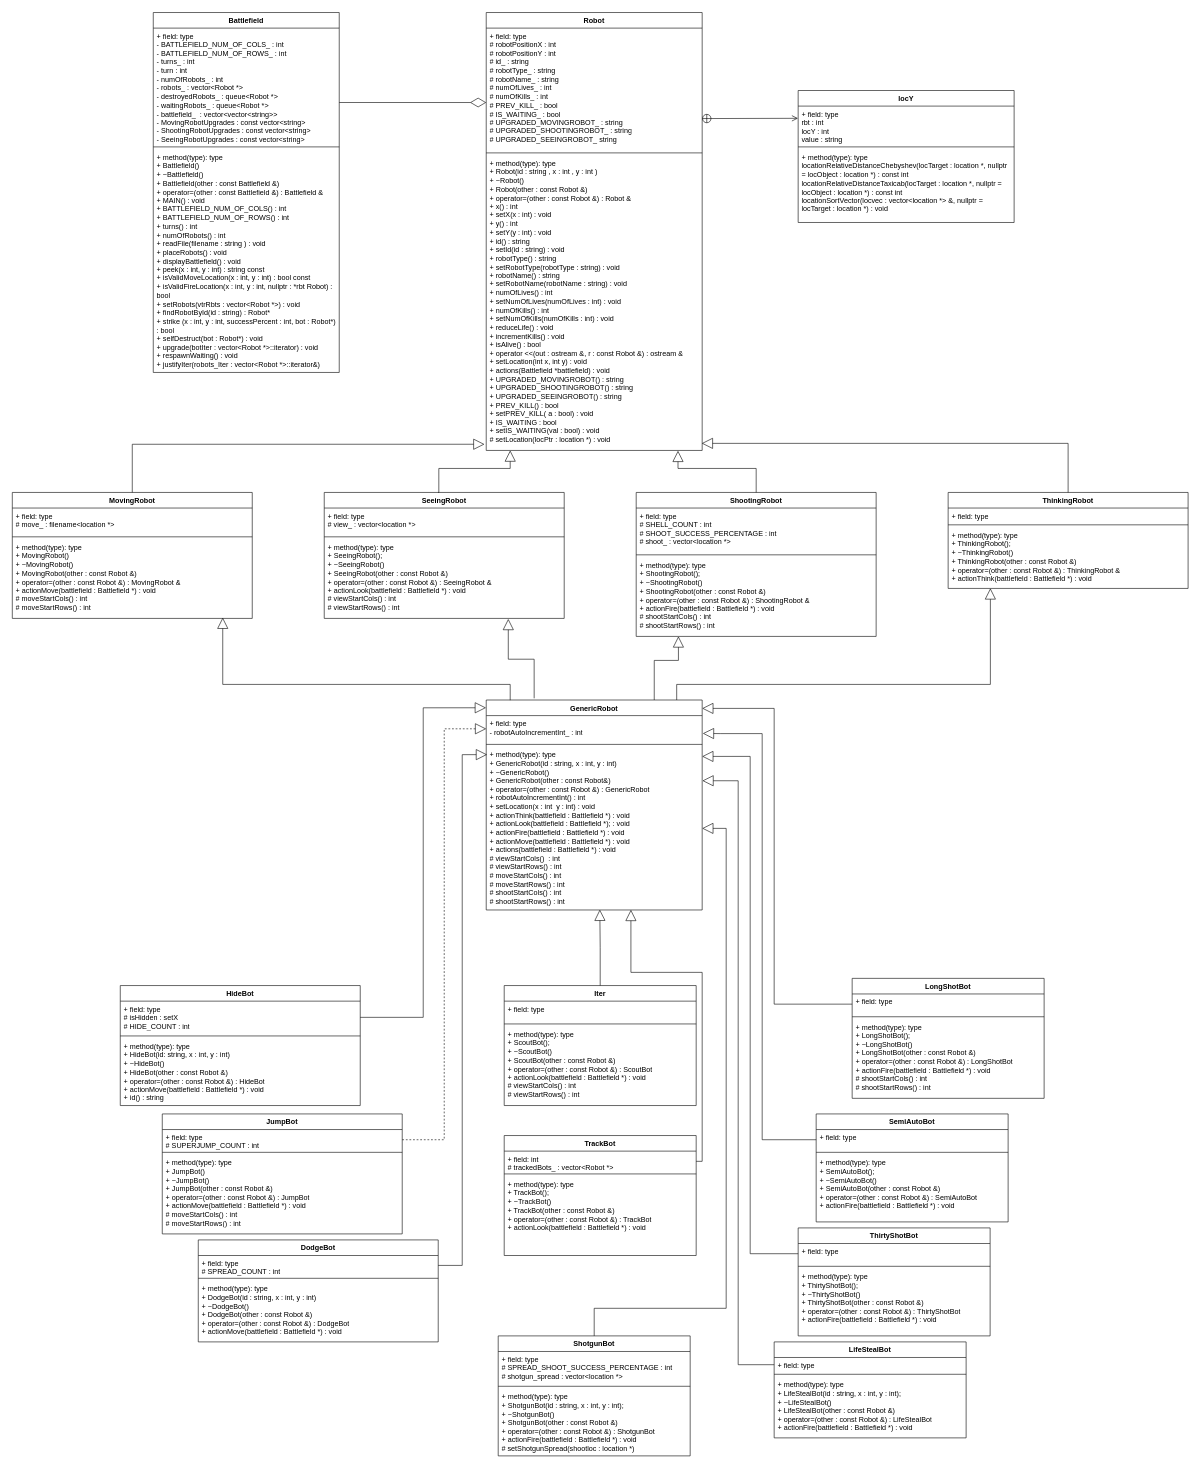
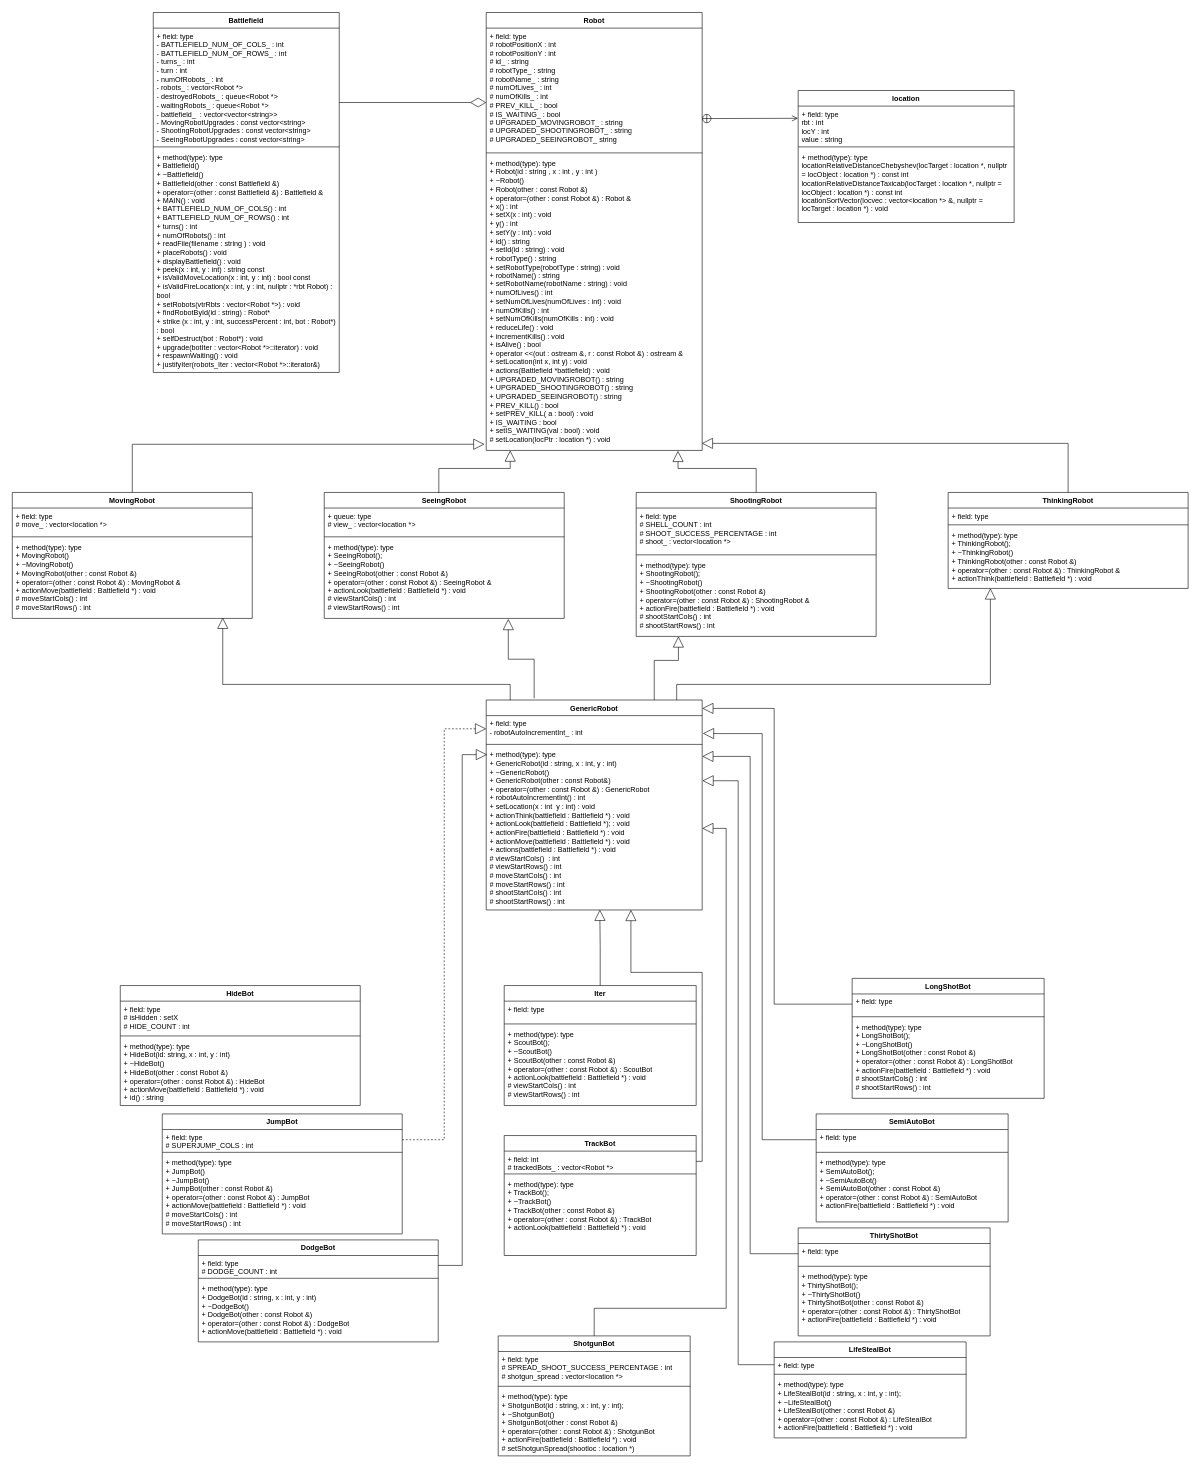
(906, 99) -> (906, 99)
(68, 521) -> (66, 521)
(377, 521) -> (377, 521)
(423, 868) -> none
(208, 1142) -> (206, 1142)
(238, 1268) -> (236, 1268)
